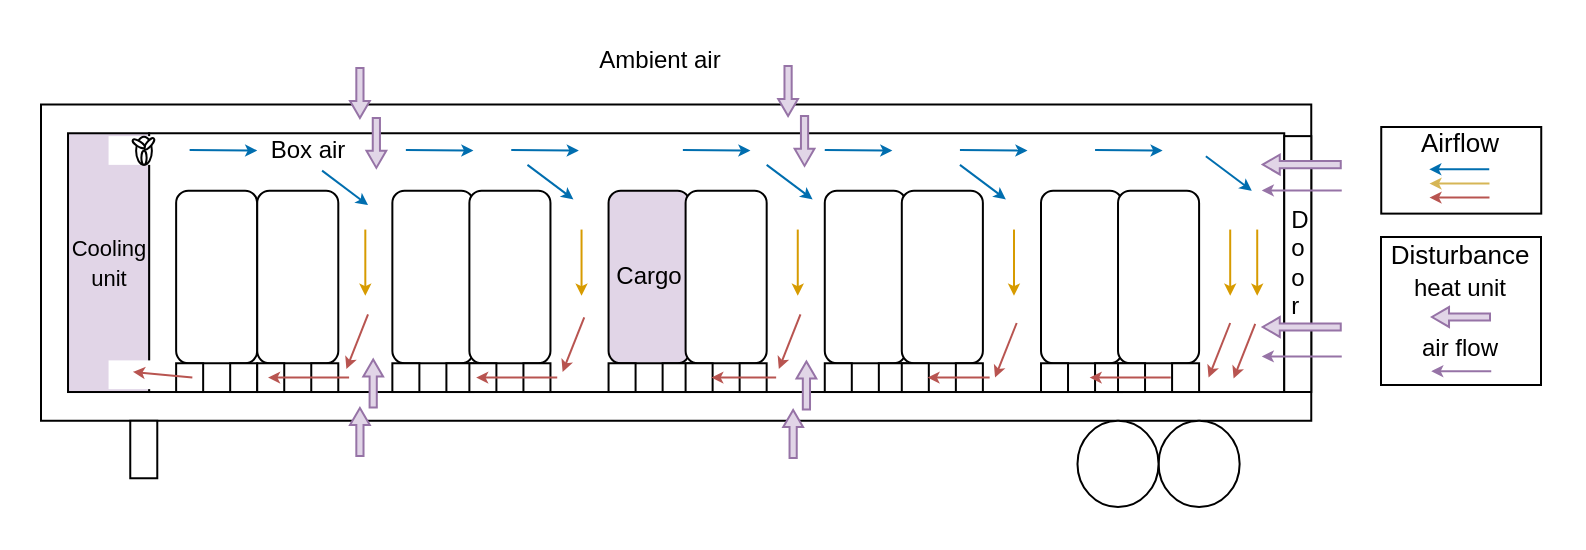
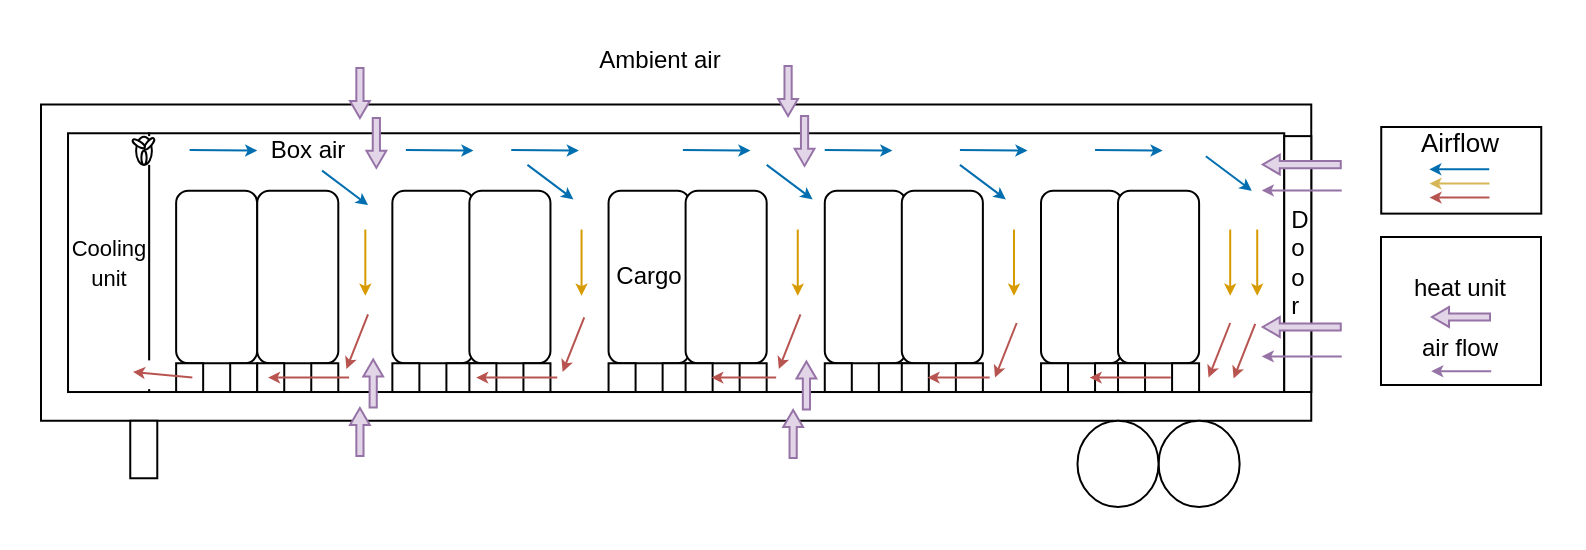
(1461, 254) -> none
(109, 263) -> (109, 263)
(649, 277) -> (649, 277)
